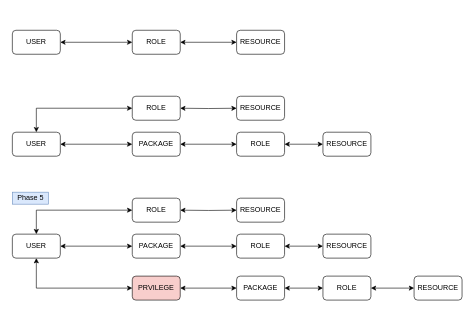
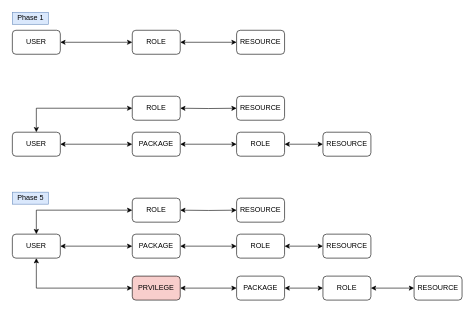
none -> (30, 18)
